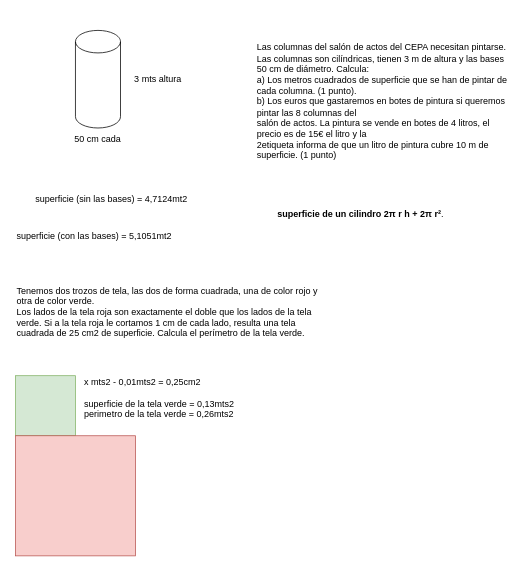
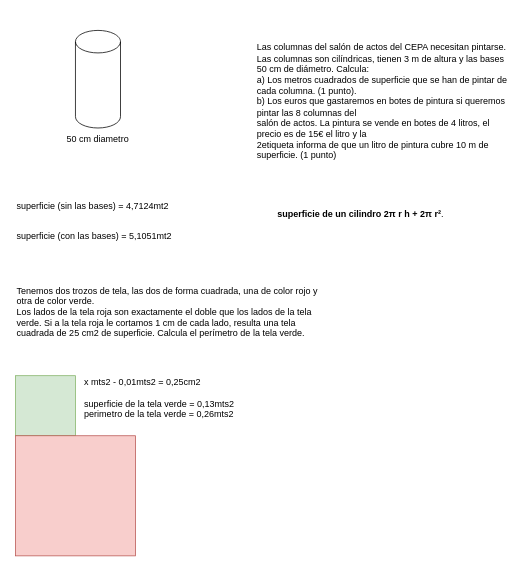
(158, 79) -> none
(98, 139) -> (98, 139)
(124, 199) -> (105, 207)
